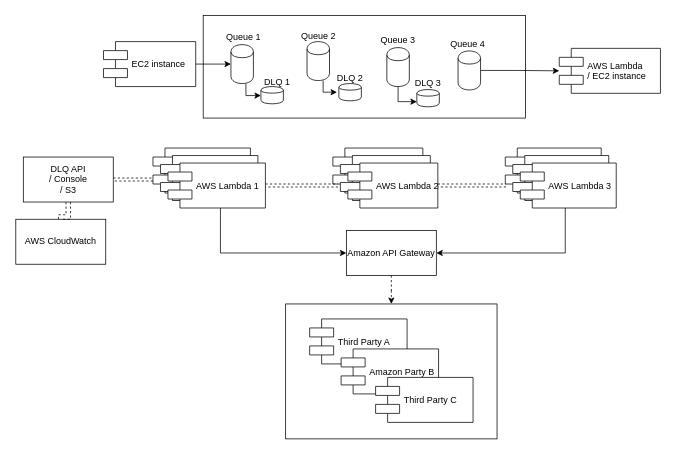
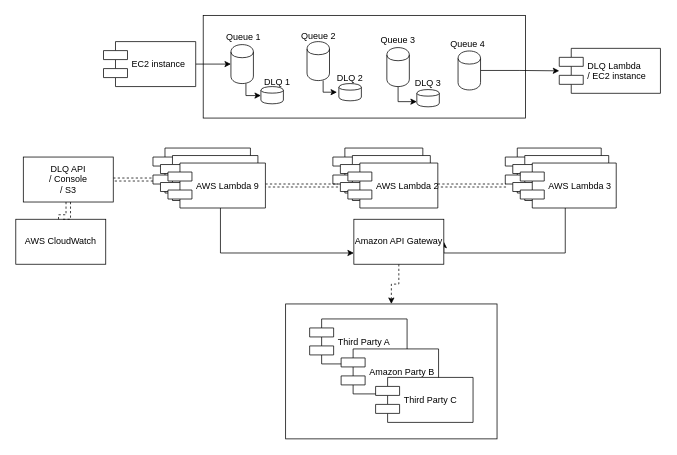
(611, 66) -> (611, 66)
(224, 186) -> (224, 186)
(391, 253) -> (399, 242)
